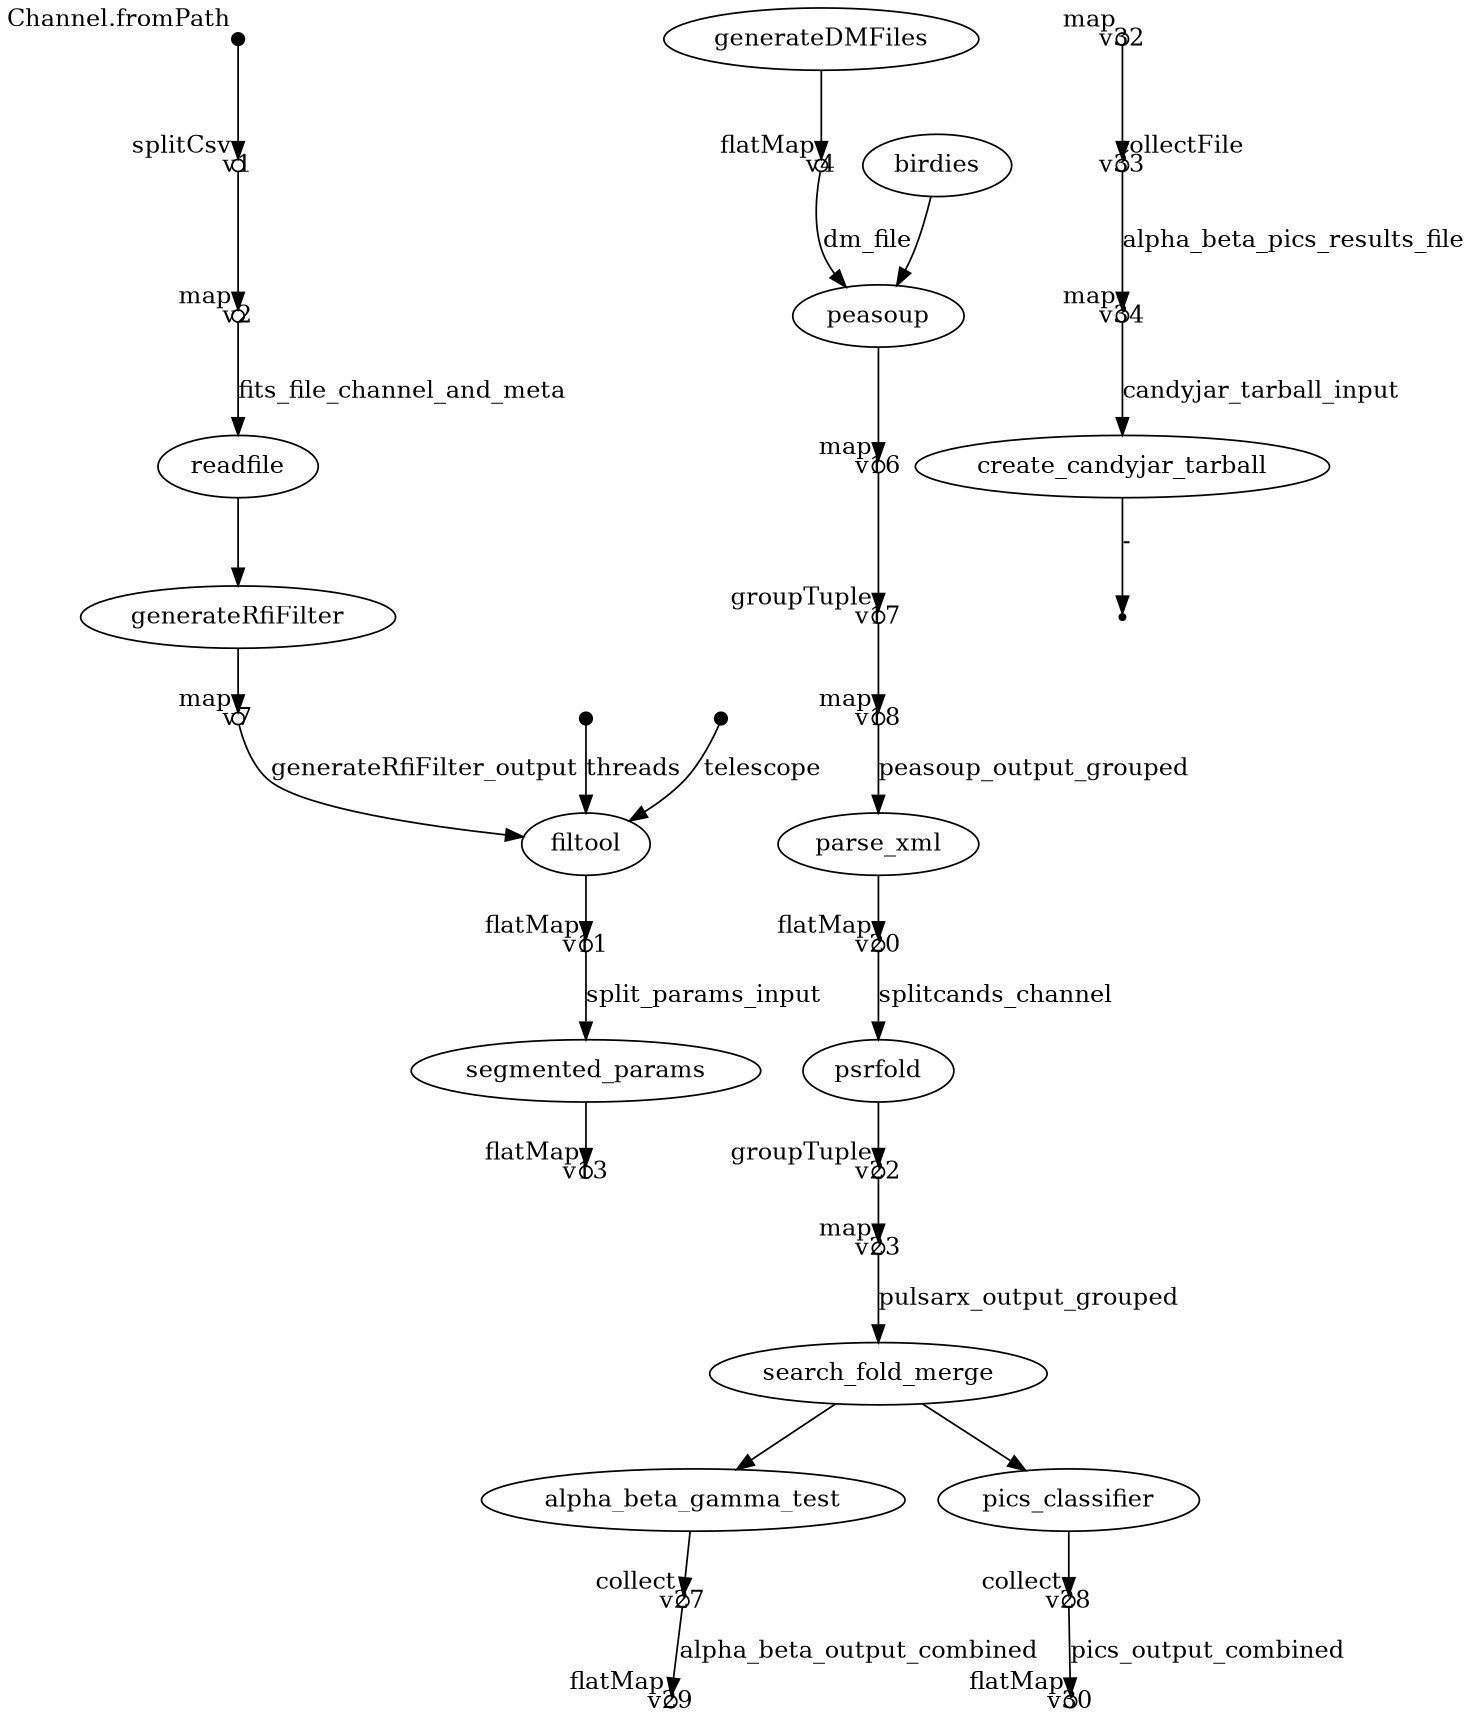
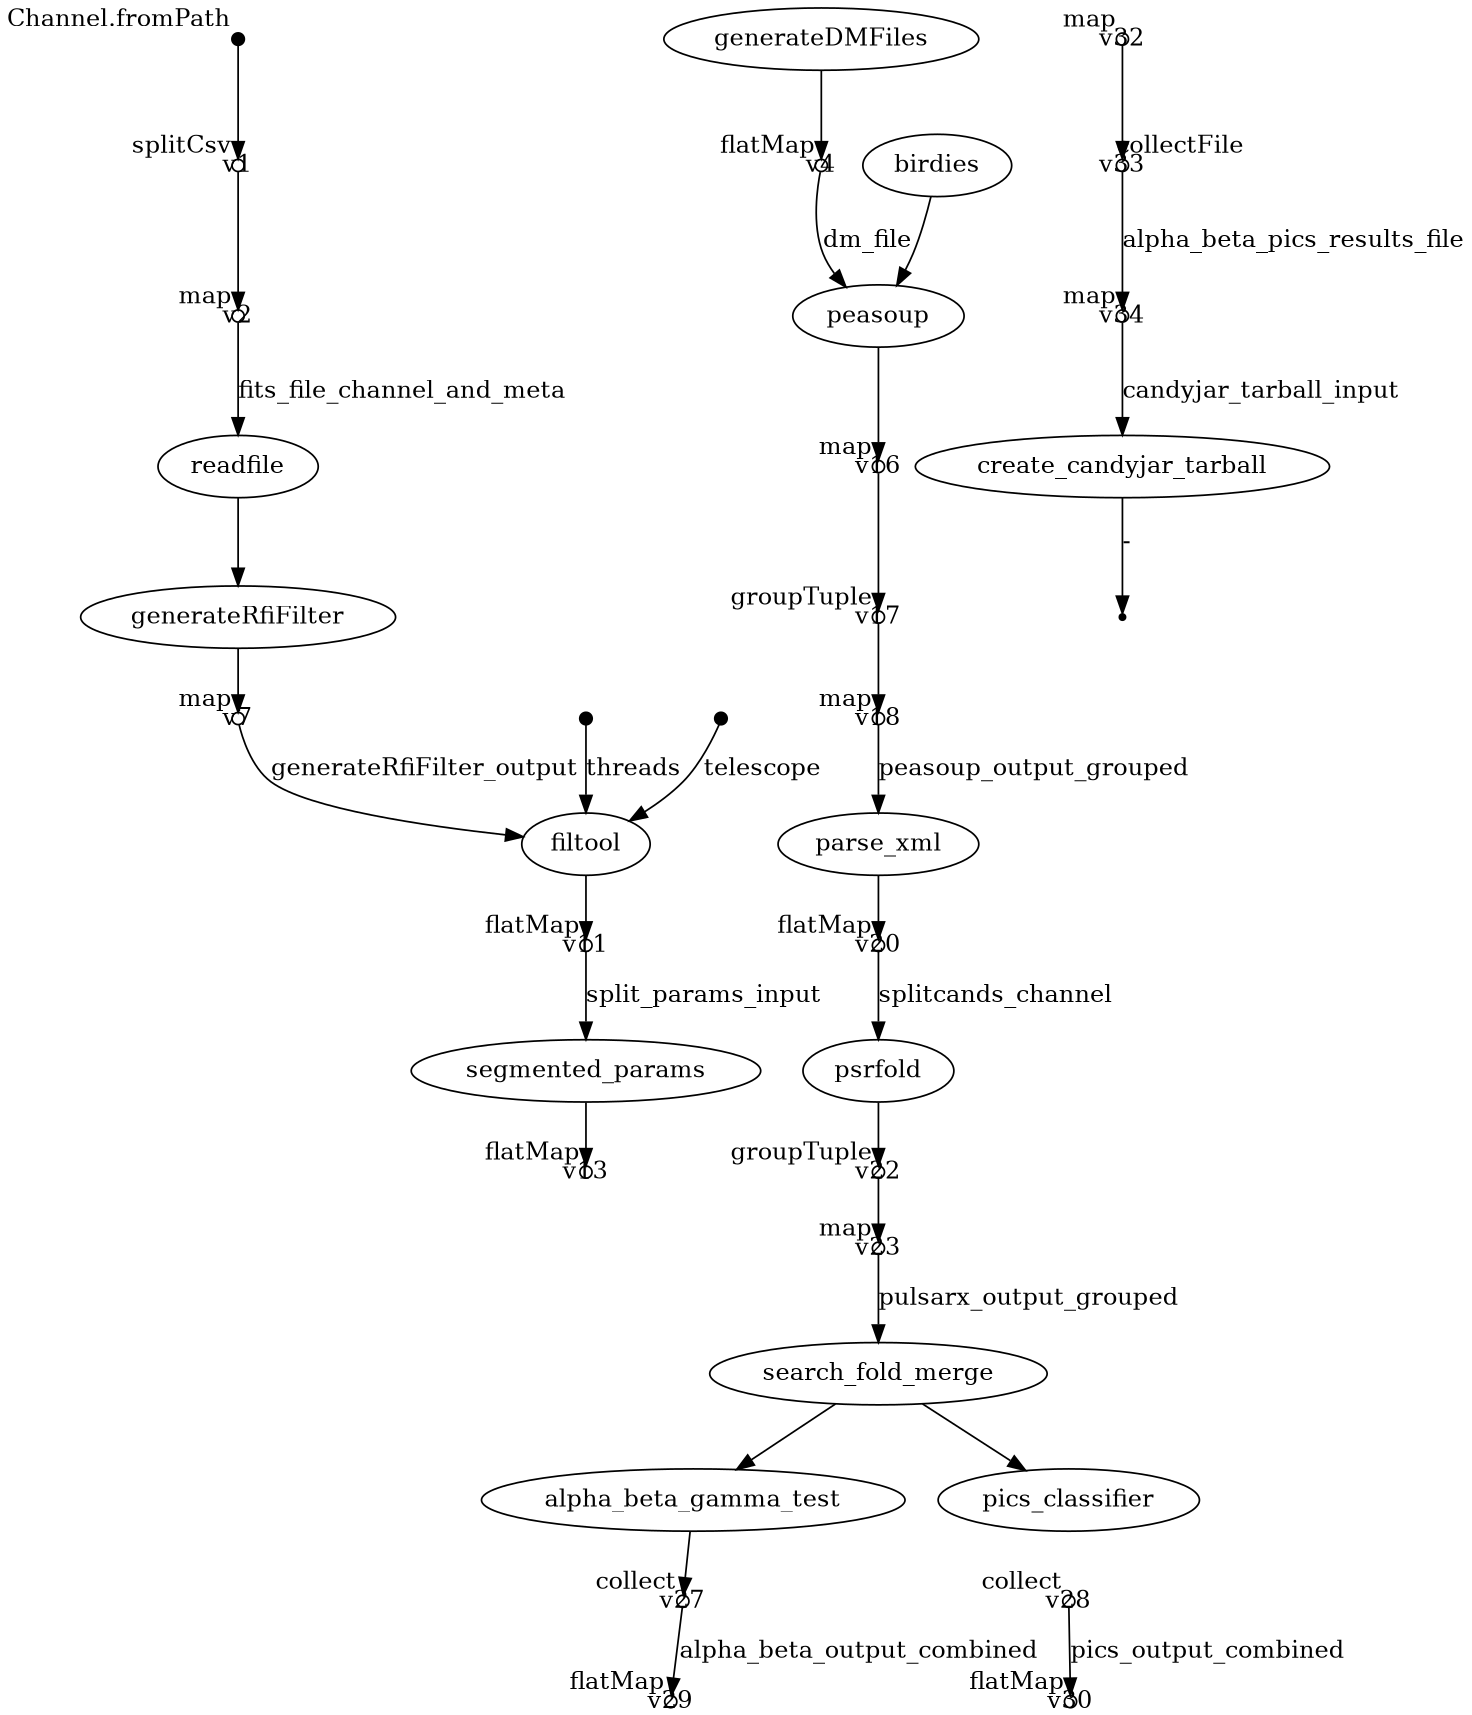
(1069, 1555) -> none
